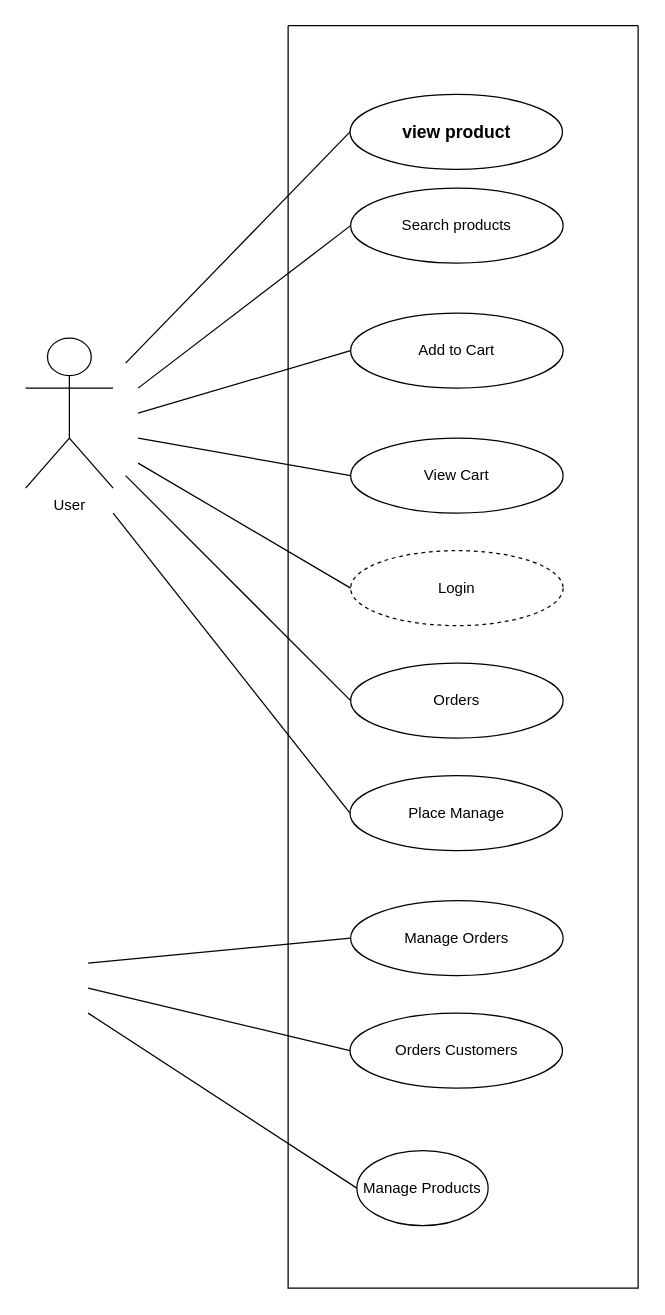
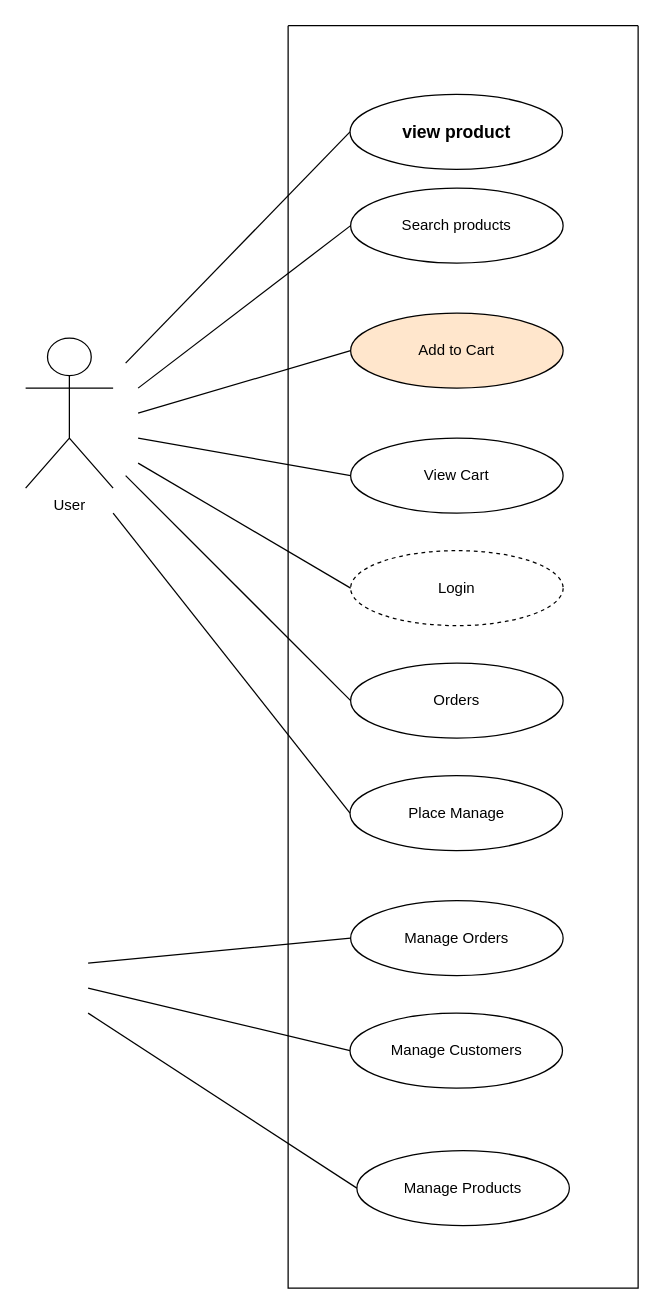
(457, 351) -> (457, 351)
(457, 1051) -> (457, 1051)
(423, 1188) -> (463, 1188)
